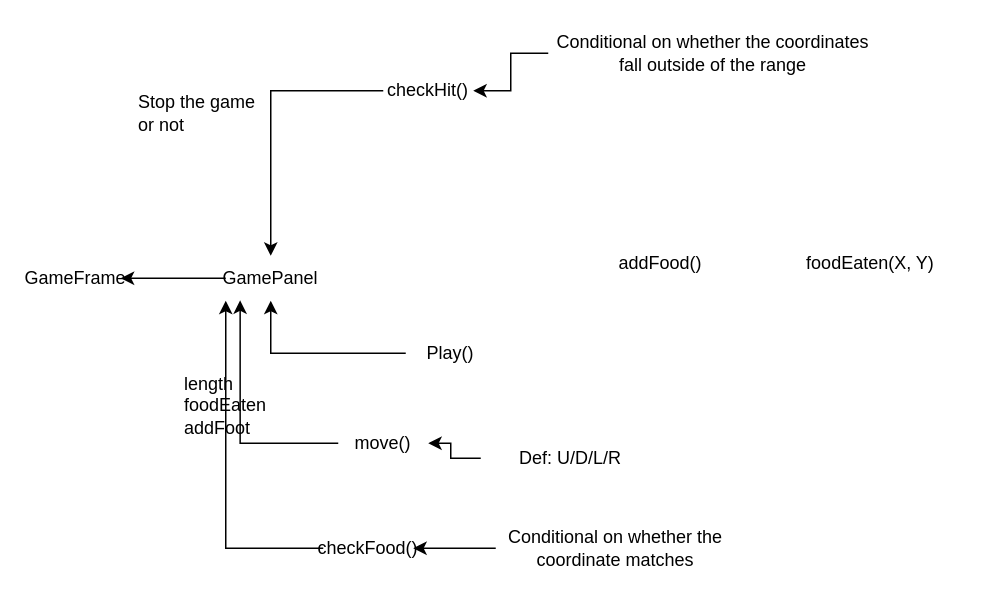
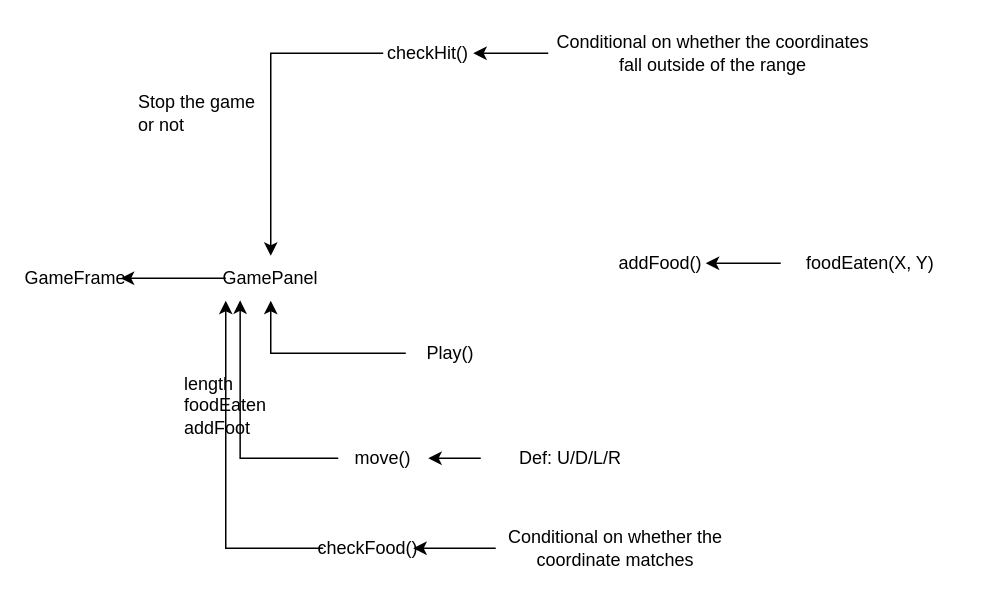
(428, 91) -> (428, 53)
none -> (749, 263)
(383, 443) -> (383, 458)
